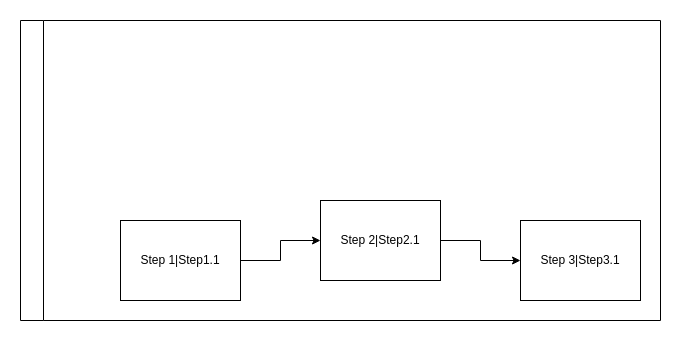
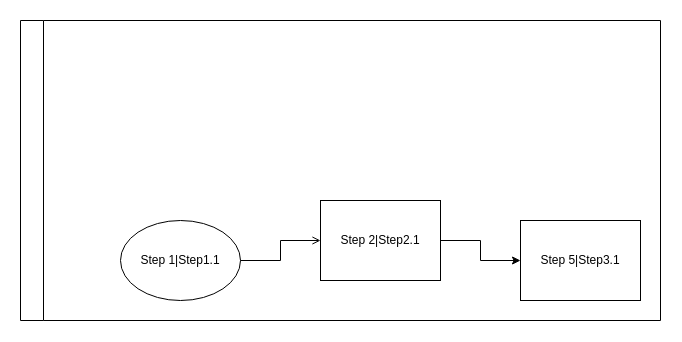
(312, 241) -> (314, 241)
(181, 261) -> (181, 261)
(581, 261) -> (581, 261)
